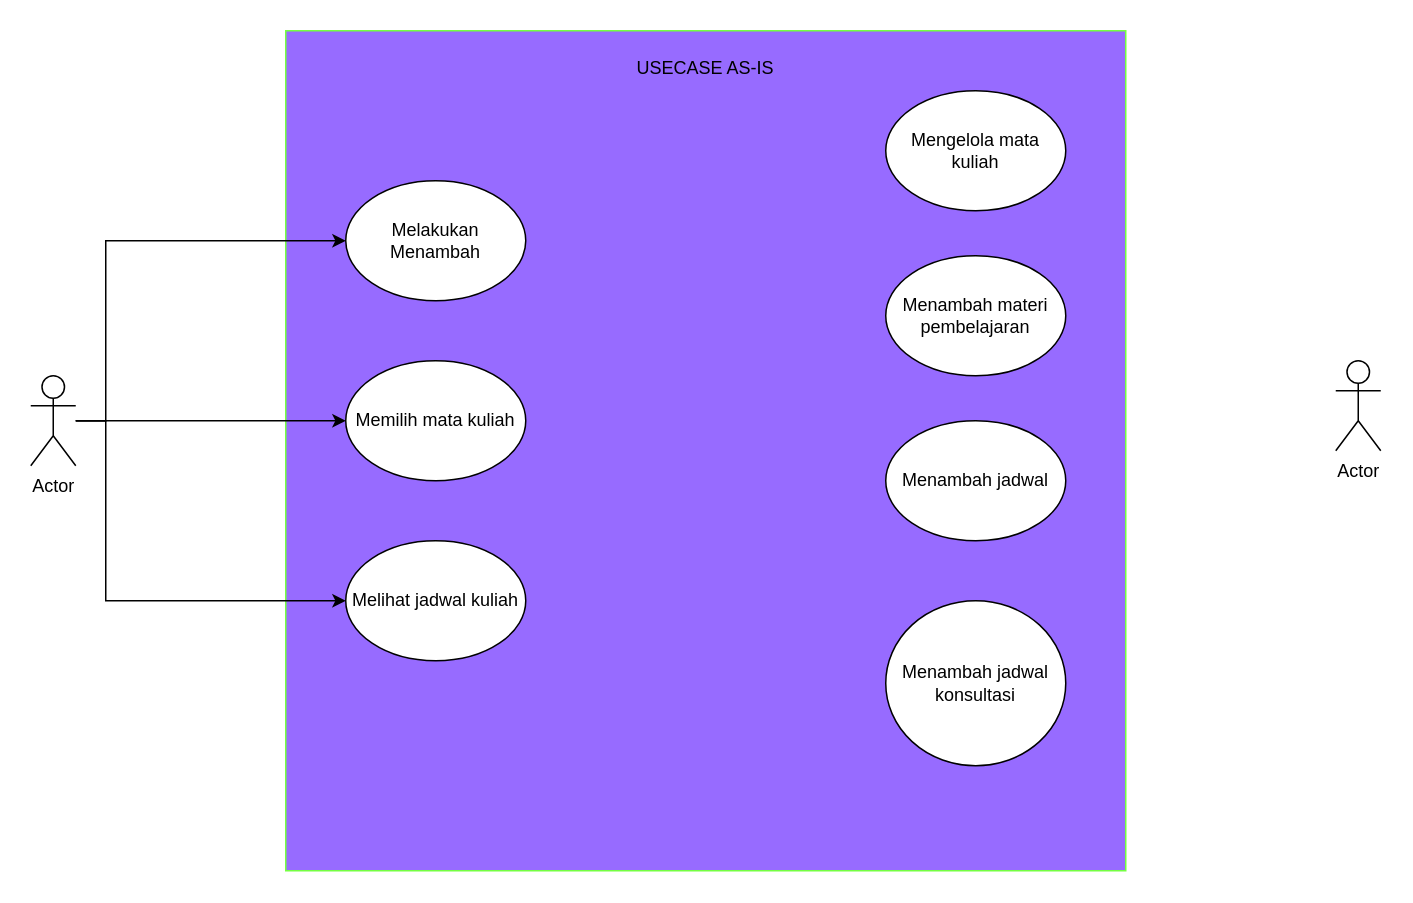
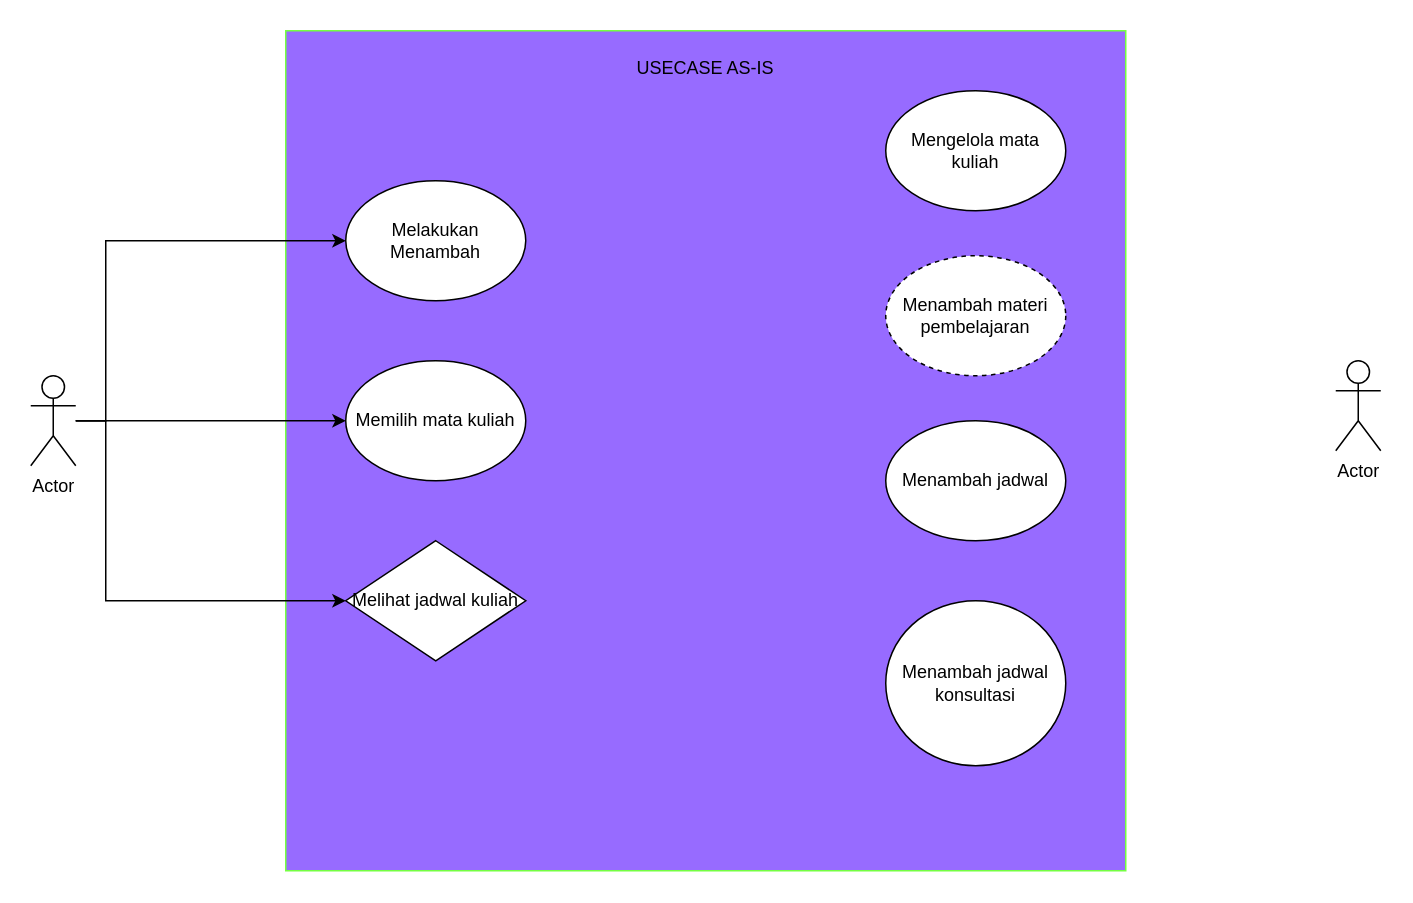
(976, 316) -> (976, 316)
(436, 601) -> (436, 601)
